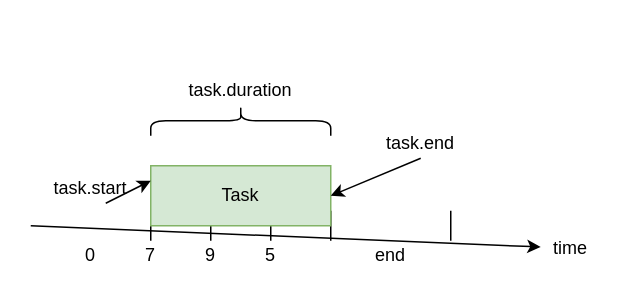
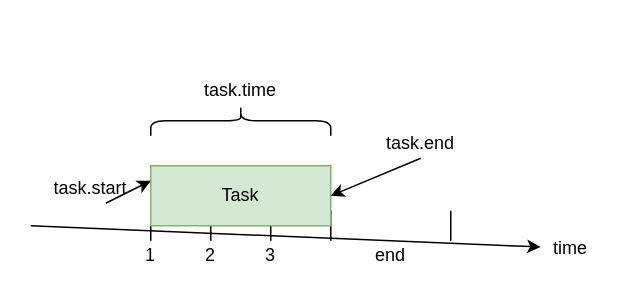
(241, 91) -> (241, 91)
(91, 256) -> none
(151, 256) -> (151, 256)
(211, 256) -> (211, 256)
(271, 256) -> (271, 256)
